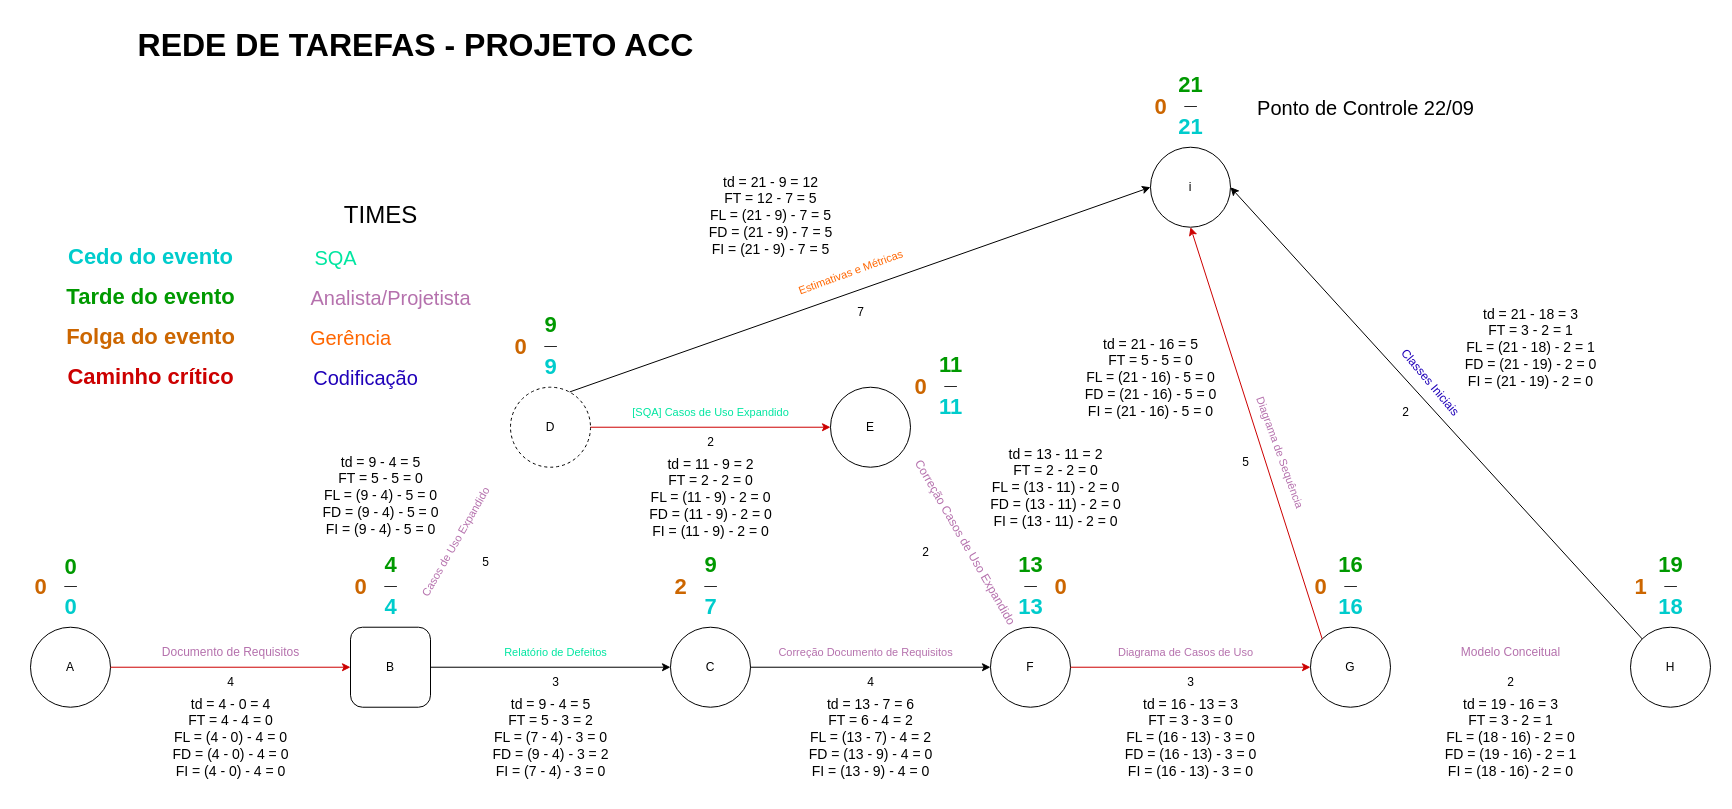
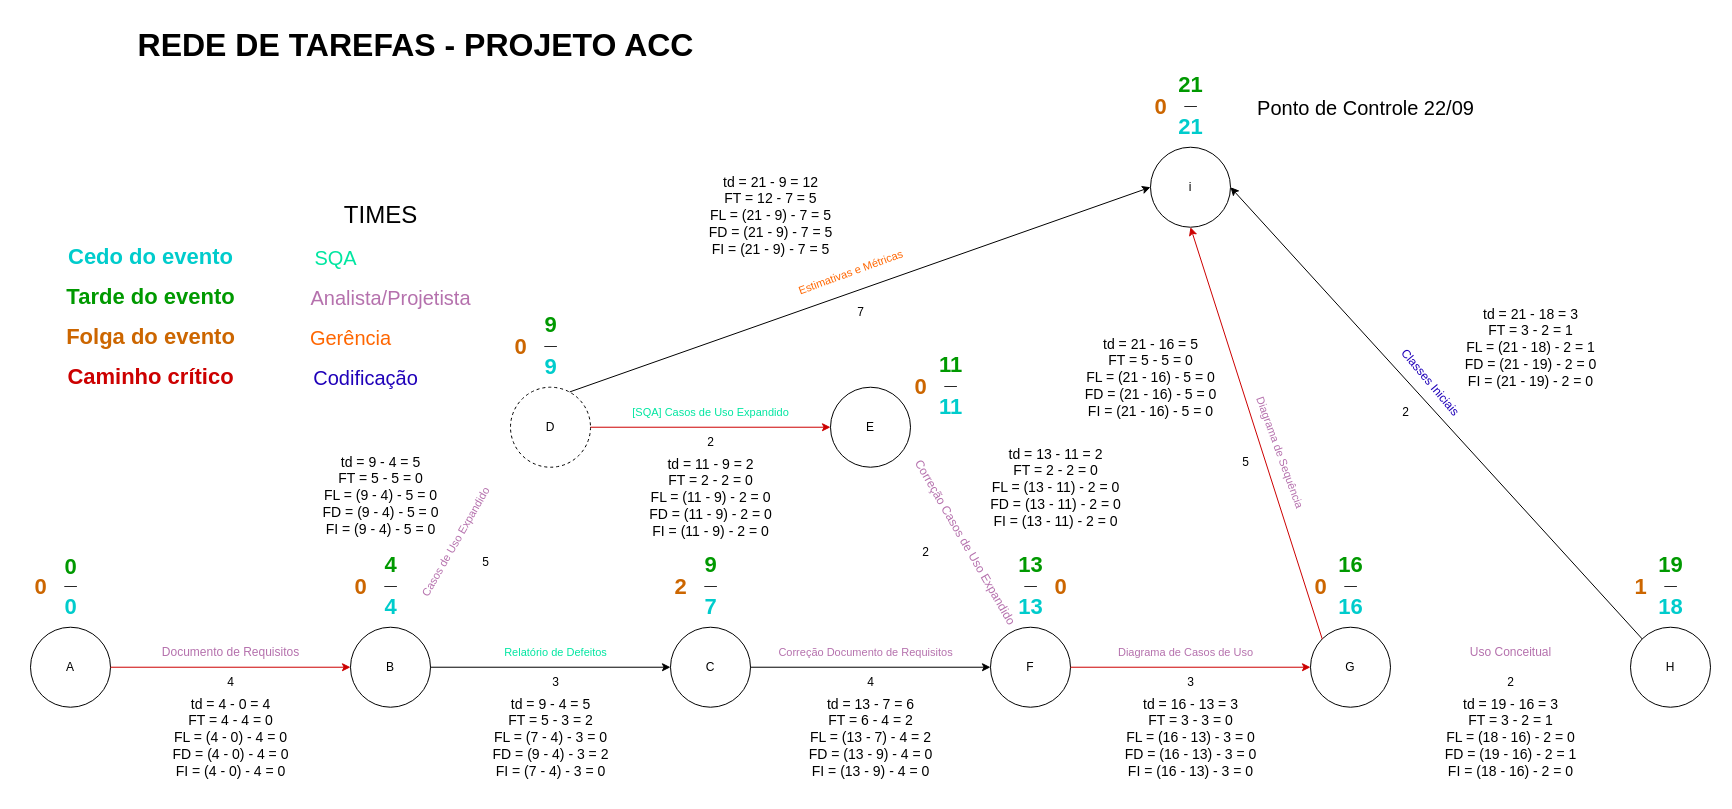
(1511, 653) -> (1511, 653)
(391, 667) -> (391, 667)
